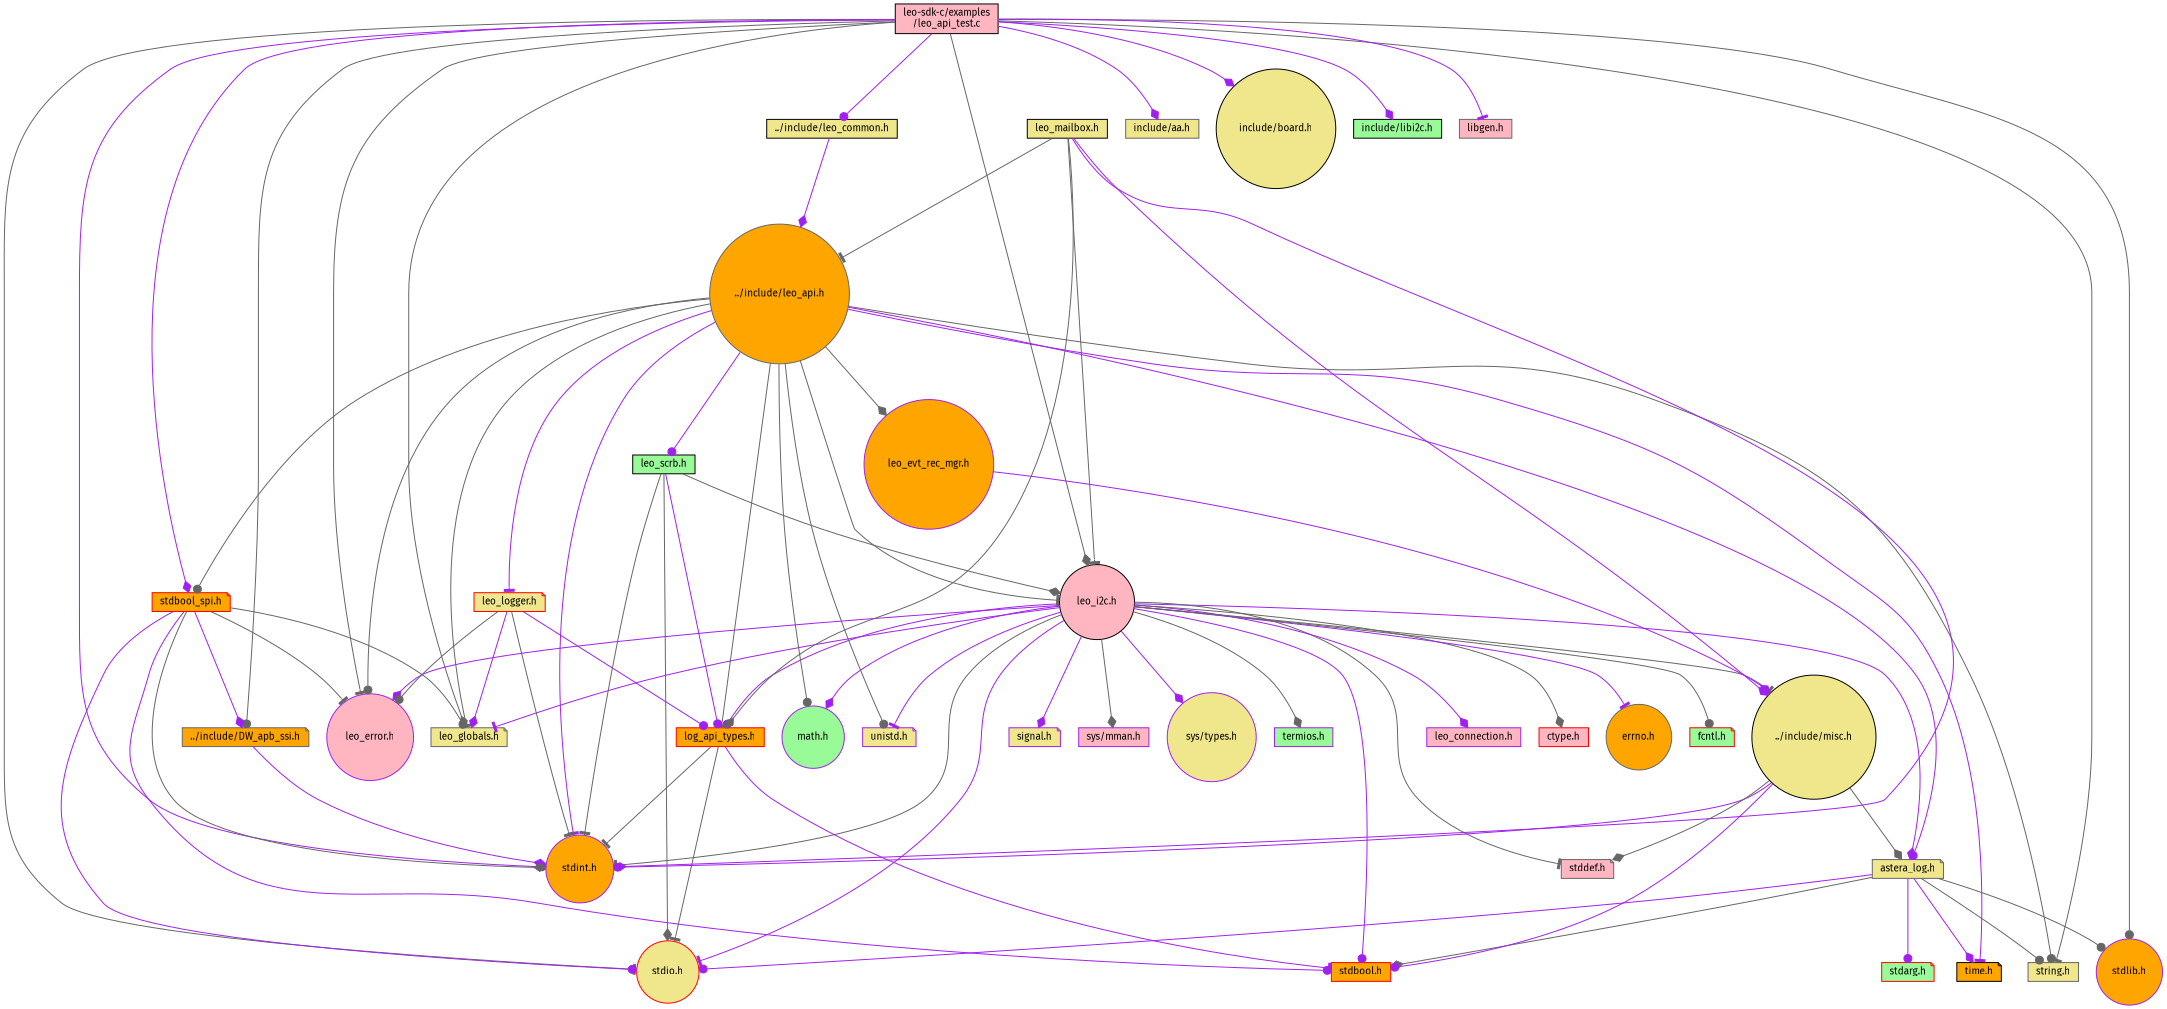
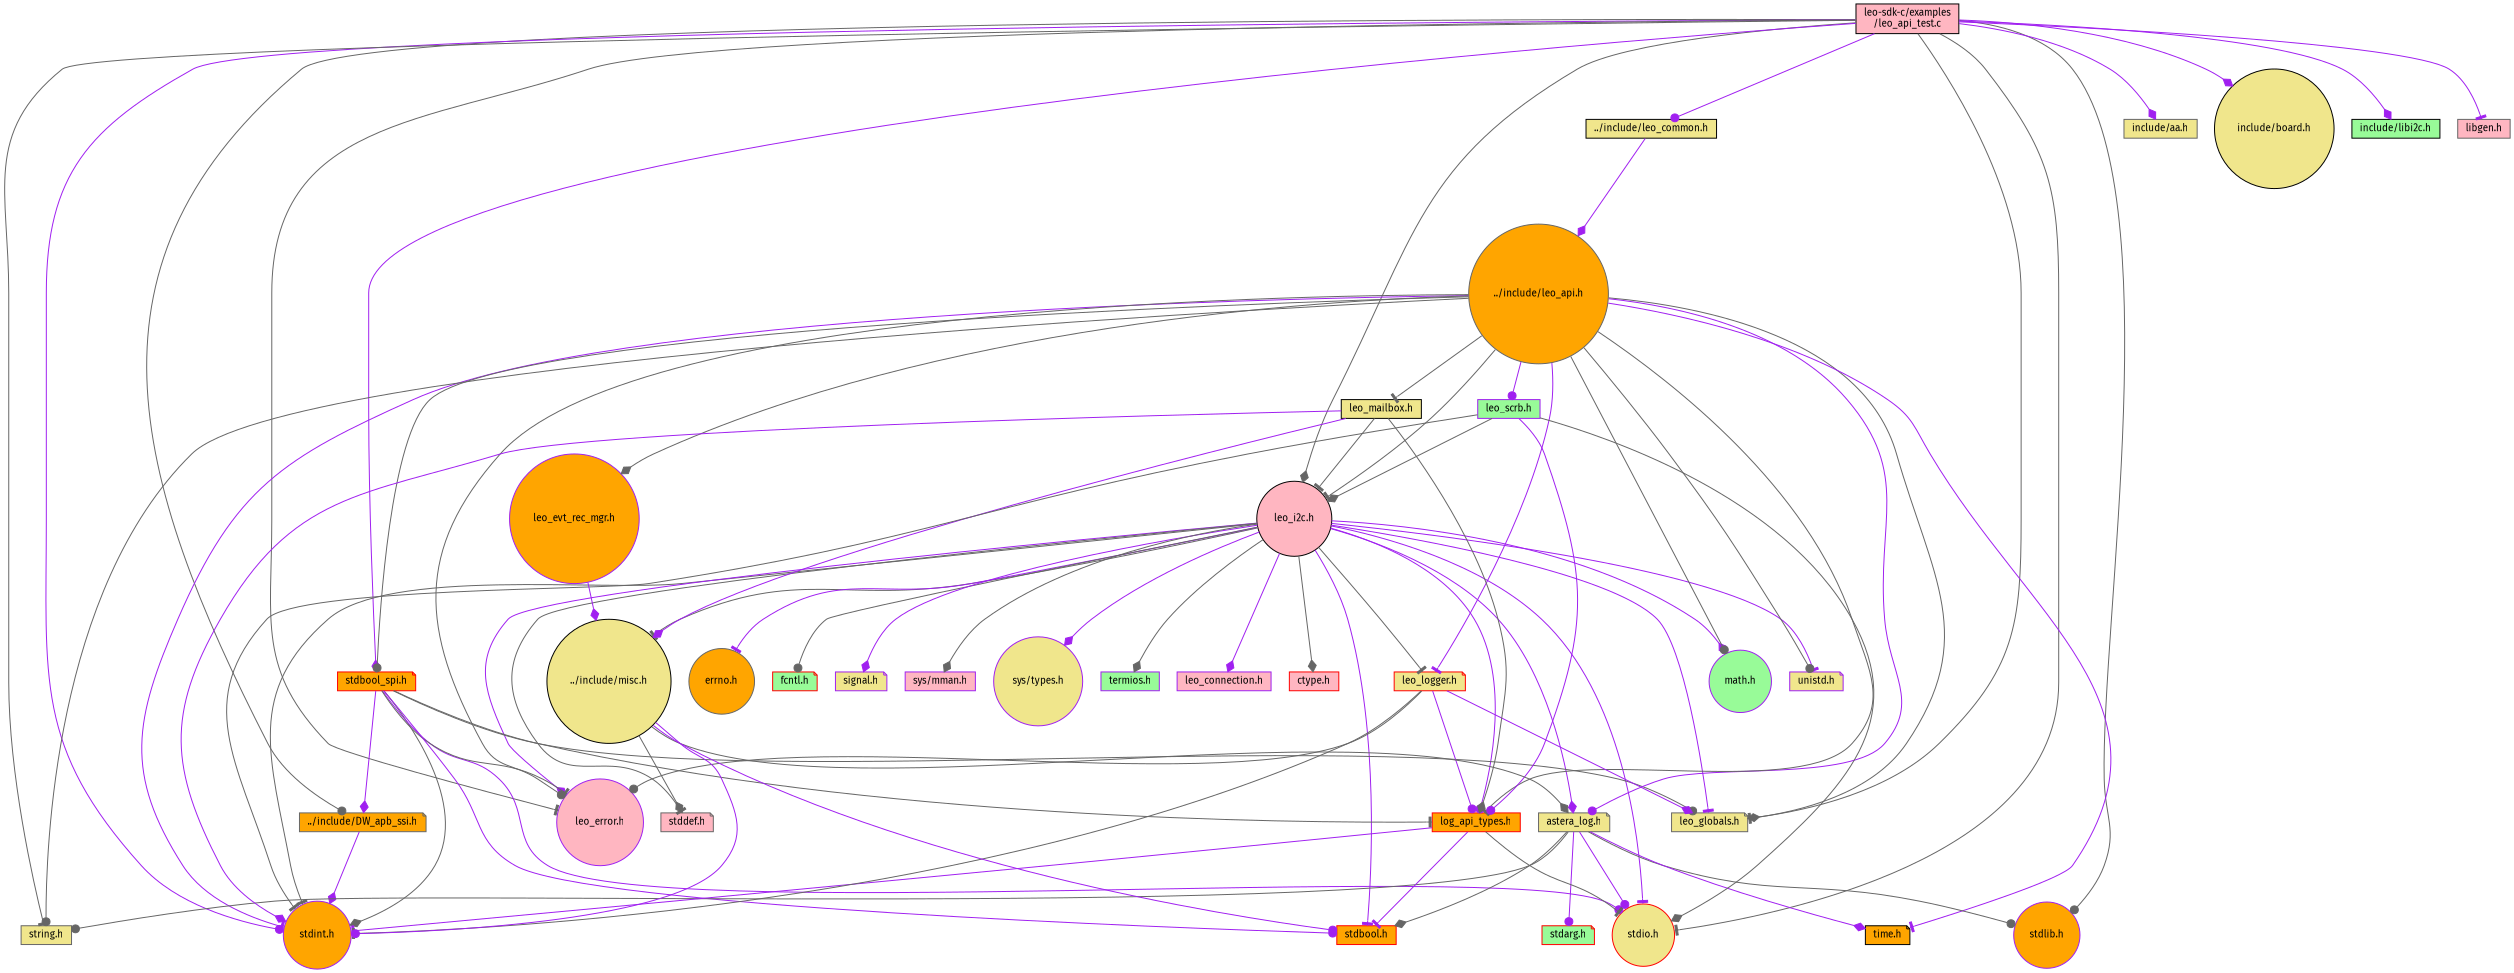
(949, 197) -> (1440, 366)
(664, 464) -> (1509, 409)
none -> (1370, 607)
(1355, 704) -> (1366, 721)
(660, 794) -> (921, 878)
none -> (904, 799)
